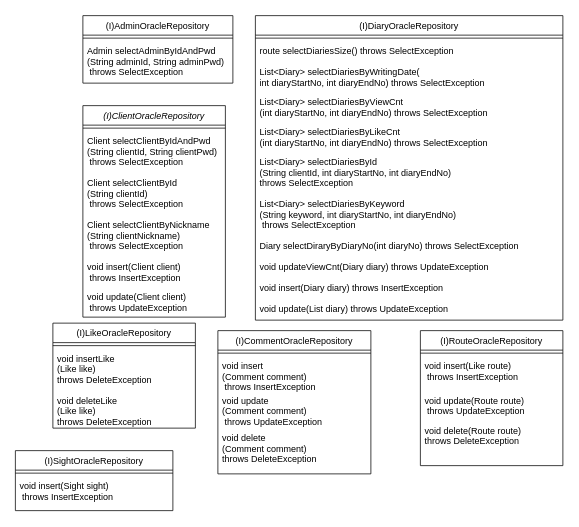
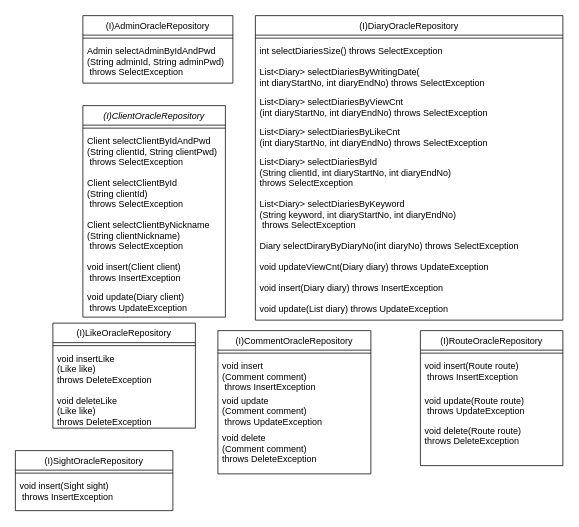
(370, 51) -> (364, 51)
(144, 297) -> (143, 297)
(477, 366) -> (480, 366)
